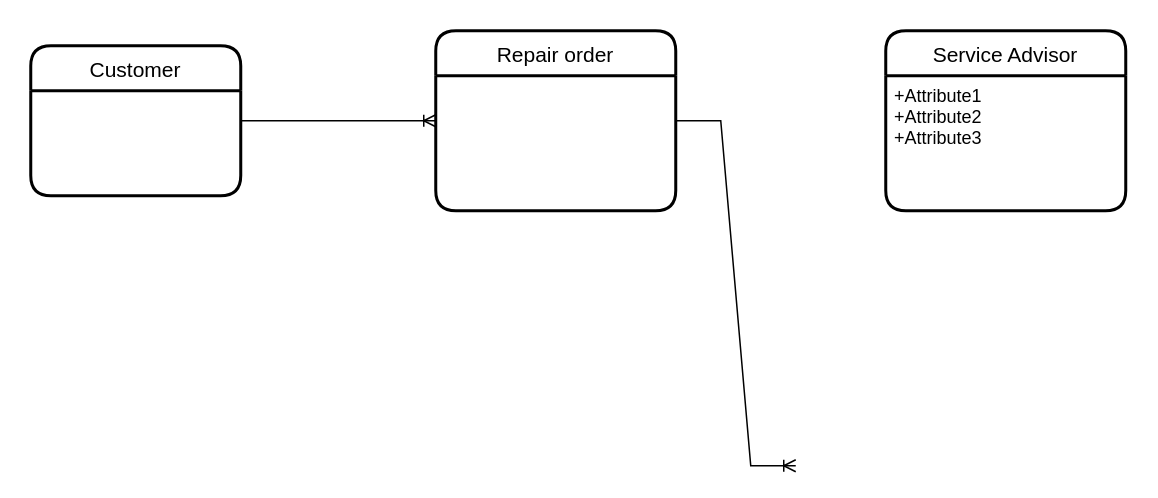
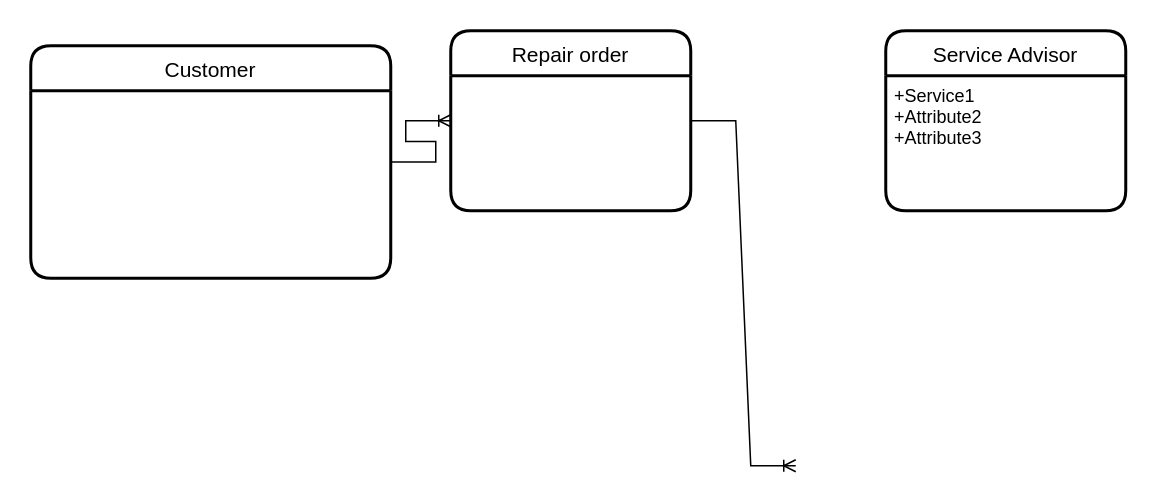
(947, 96) -> (937, 96)
(136, 121) -> (211, 162)
(556, 121) -> (571, 121)
